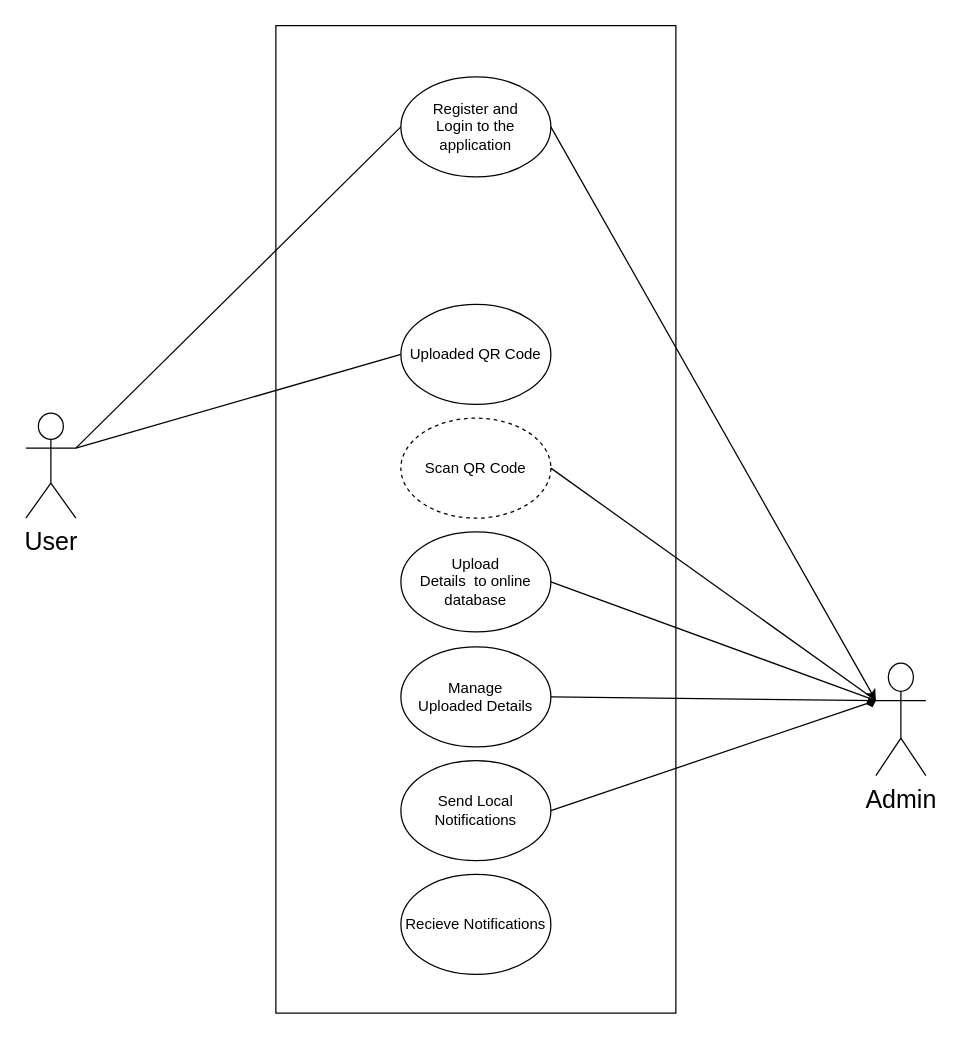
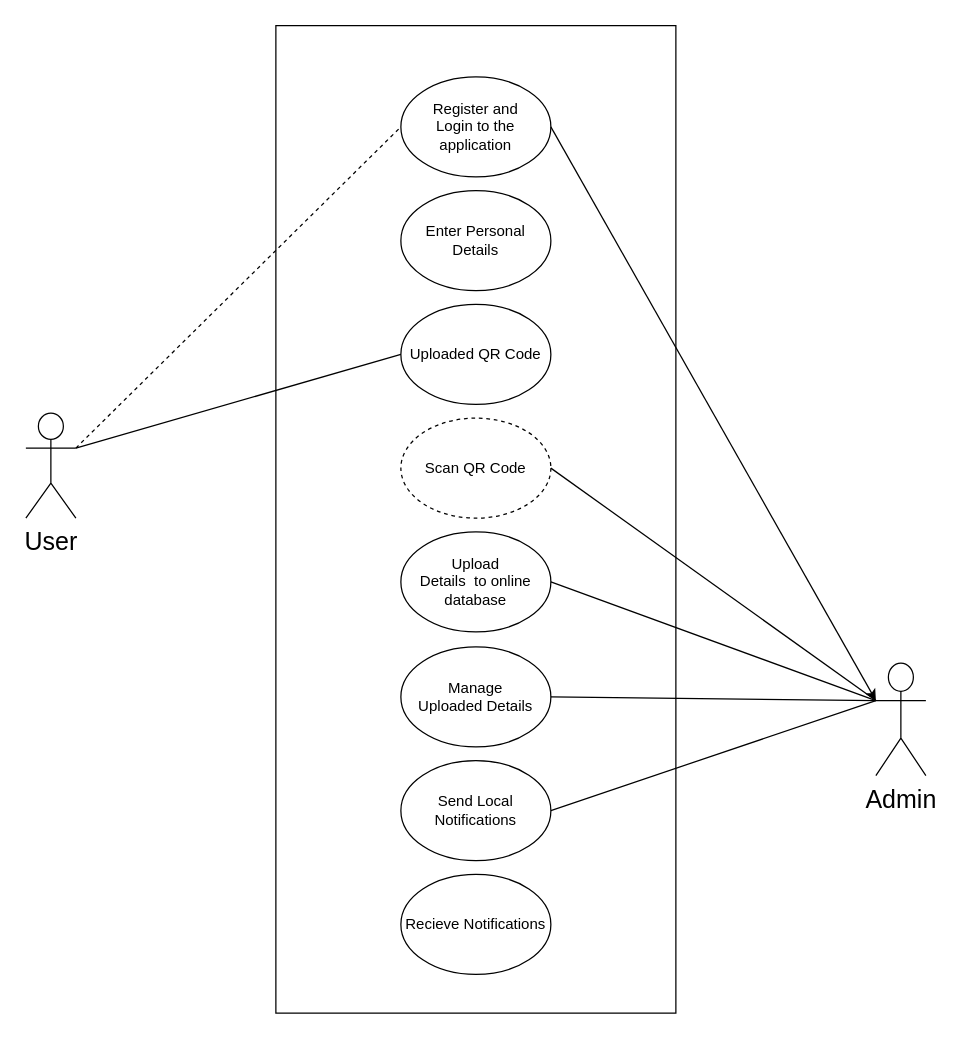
none -> (476, 241)
(240, 286) -> (240, 286)
(866, 704) -> (869, 703)
